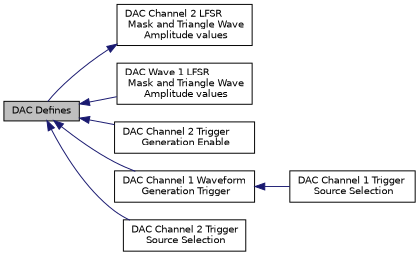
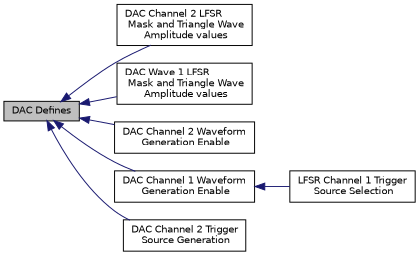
(76, 73) -> (108, 67)
(185, 138) -> (185, 138)
(185, 187) -> (185, 187)
(352, 187) -> (352, 187)
(185, 235) -> (185, 235)
